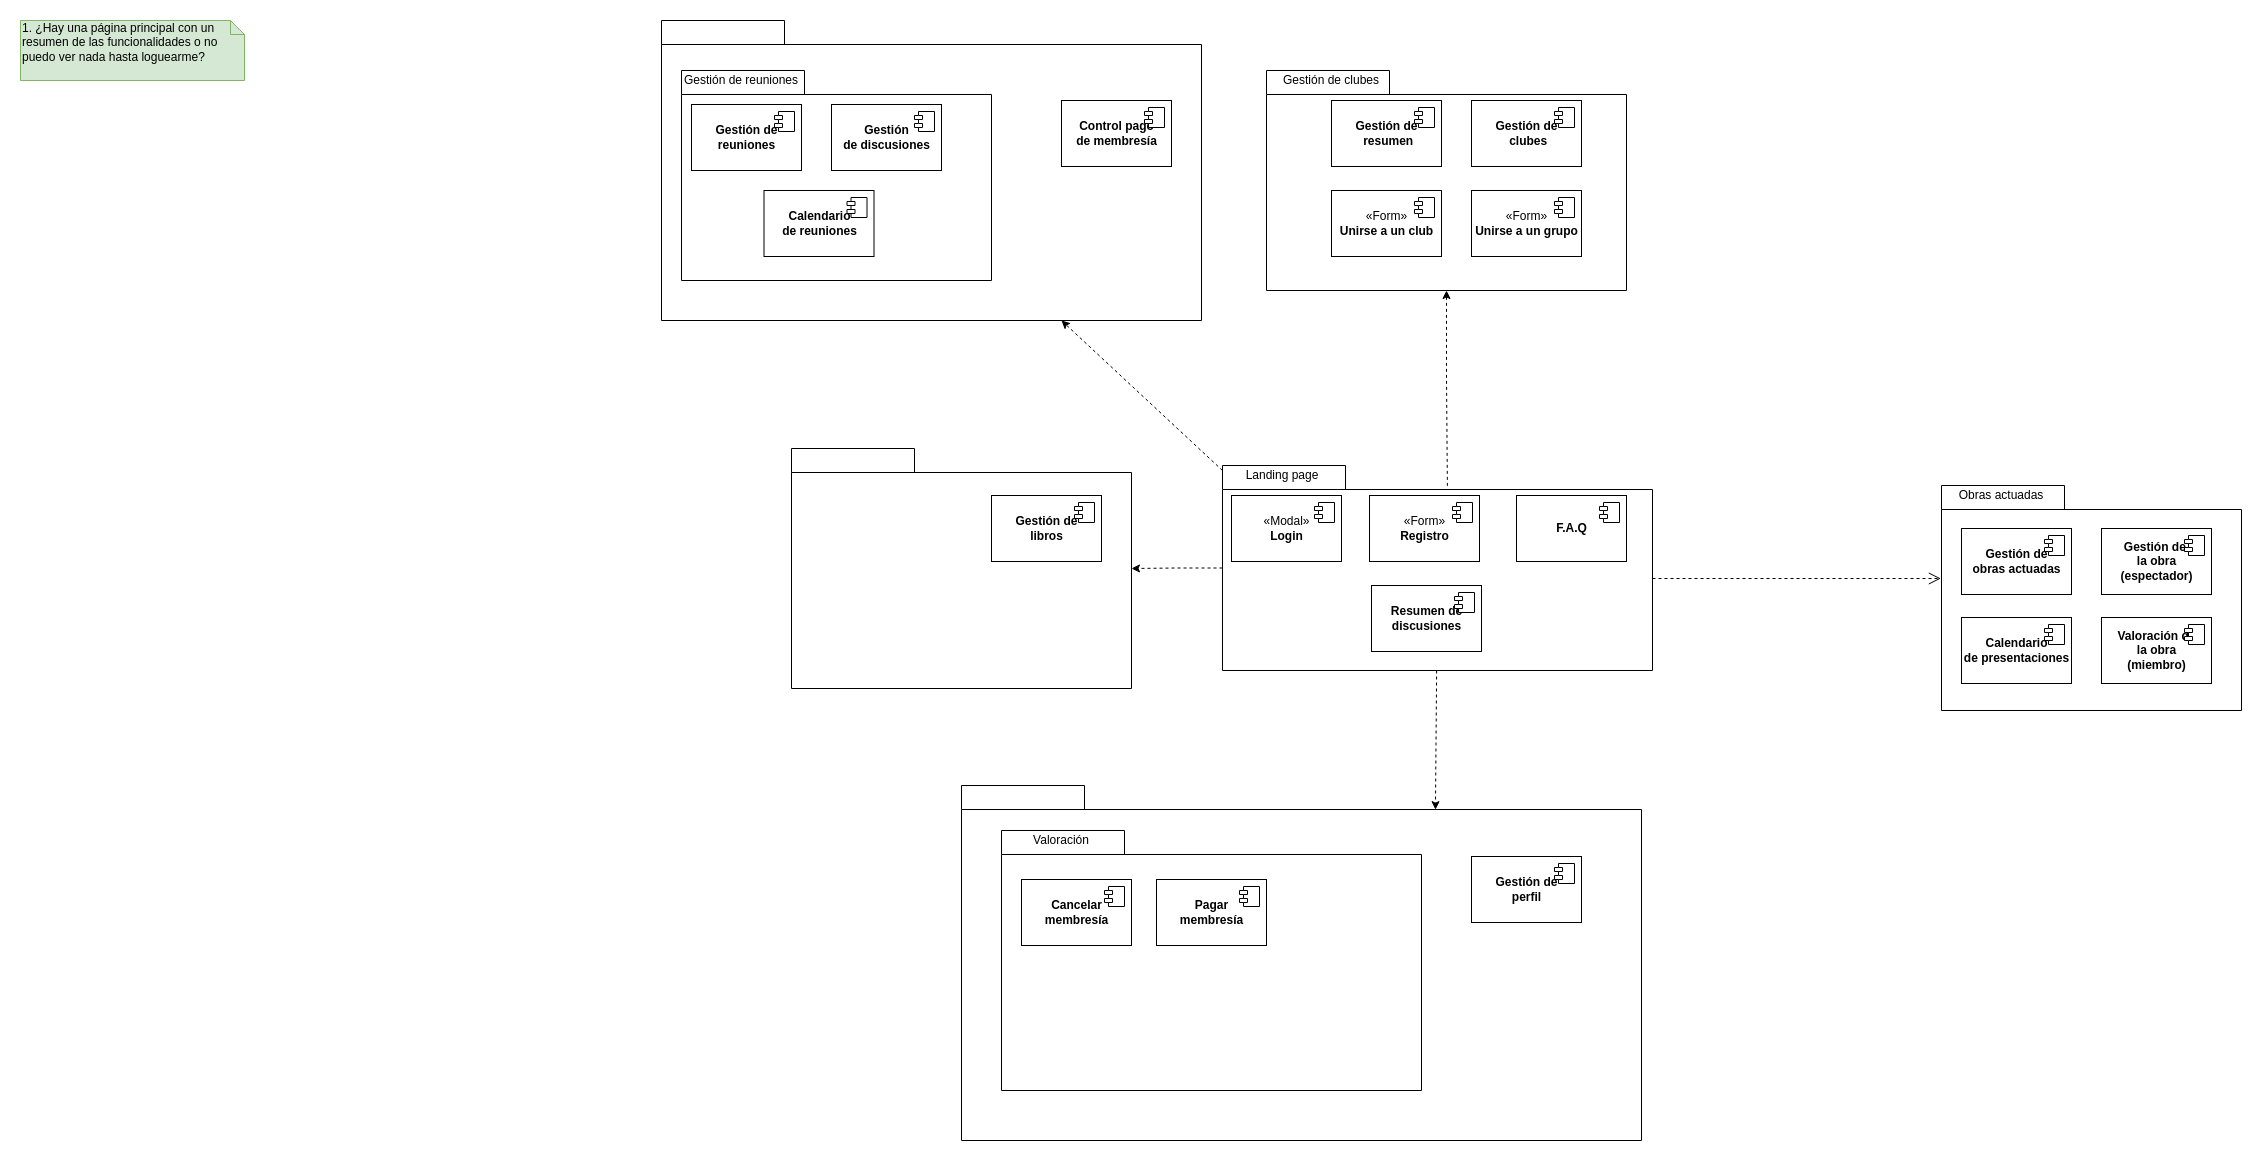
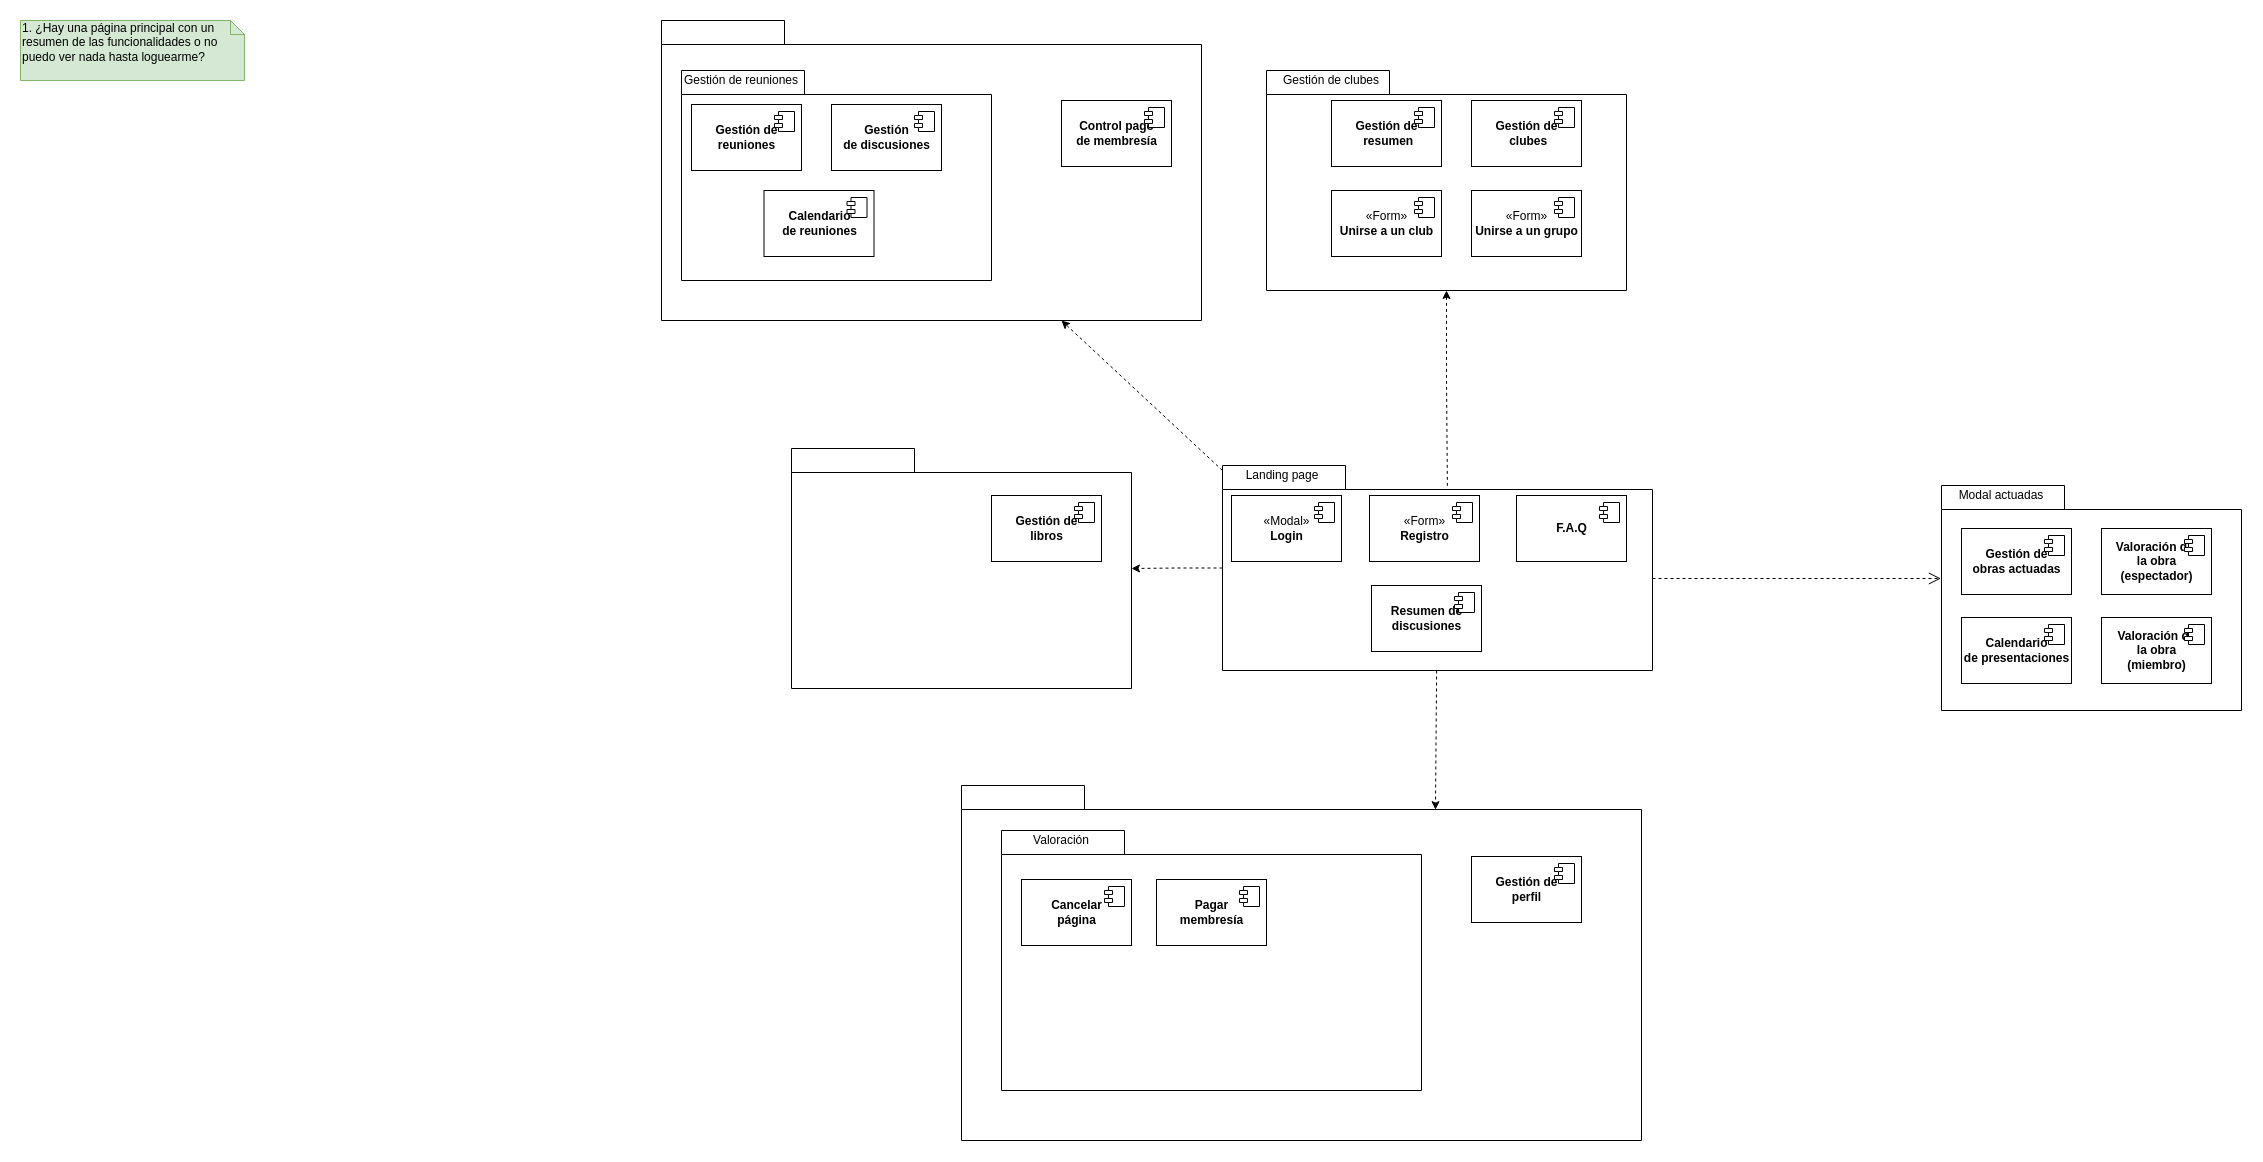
(2002, 496) -> (2002, 496)
(2157, 562) -> (2157, 562)
(1077, 913) -> (1077, 913)
